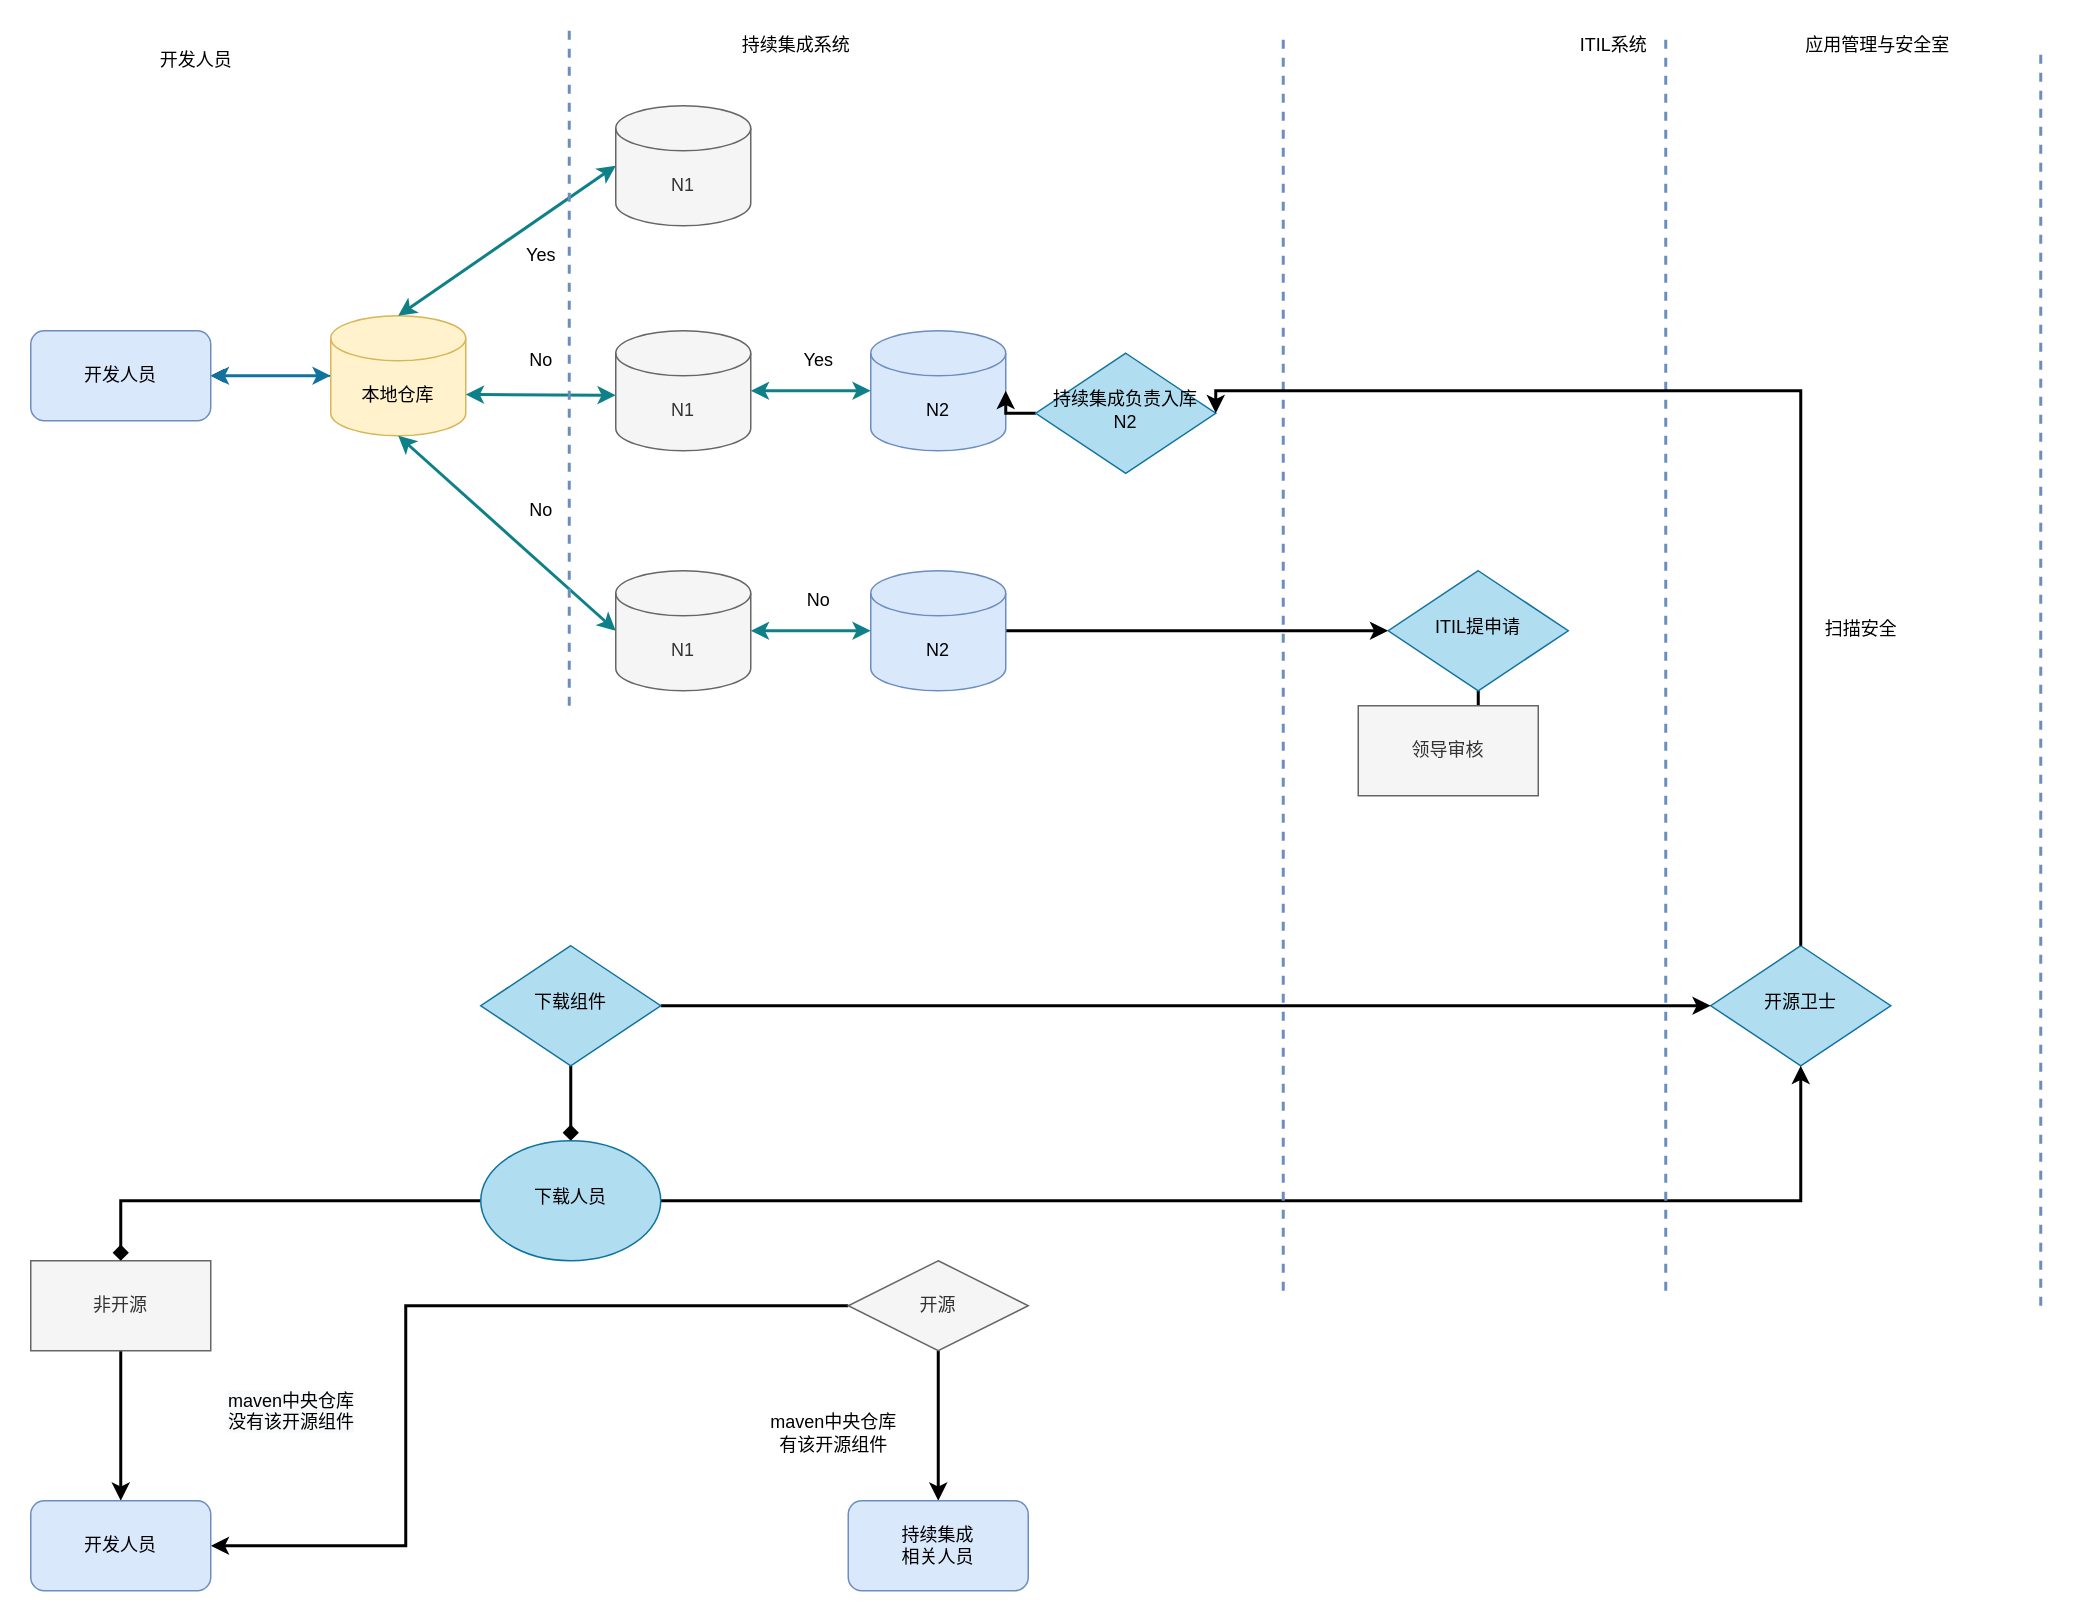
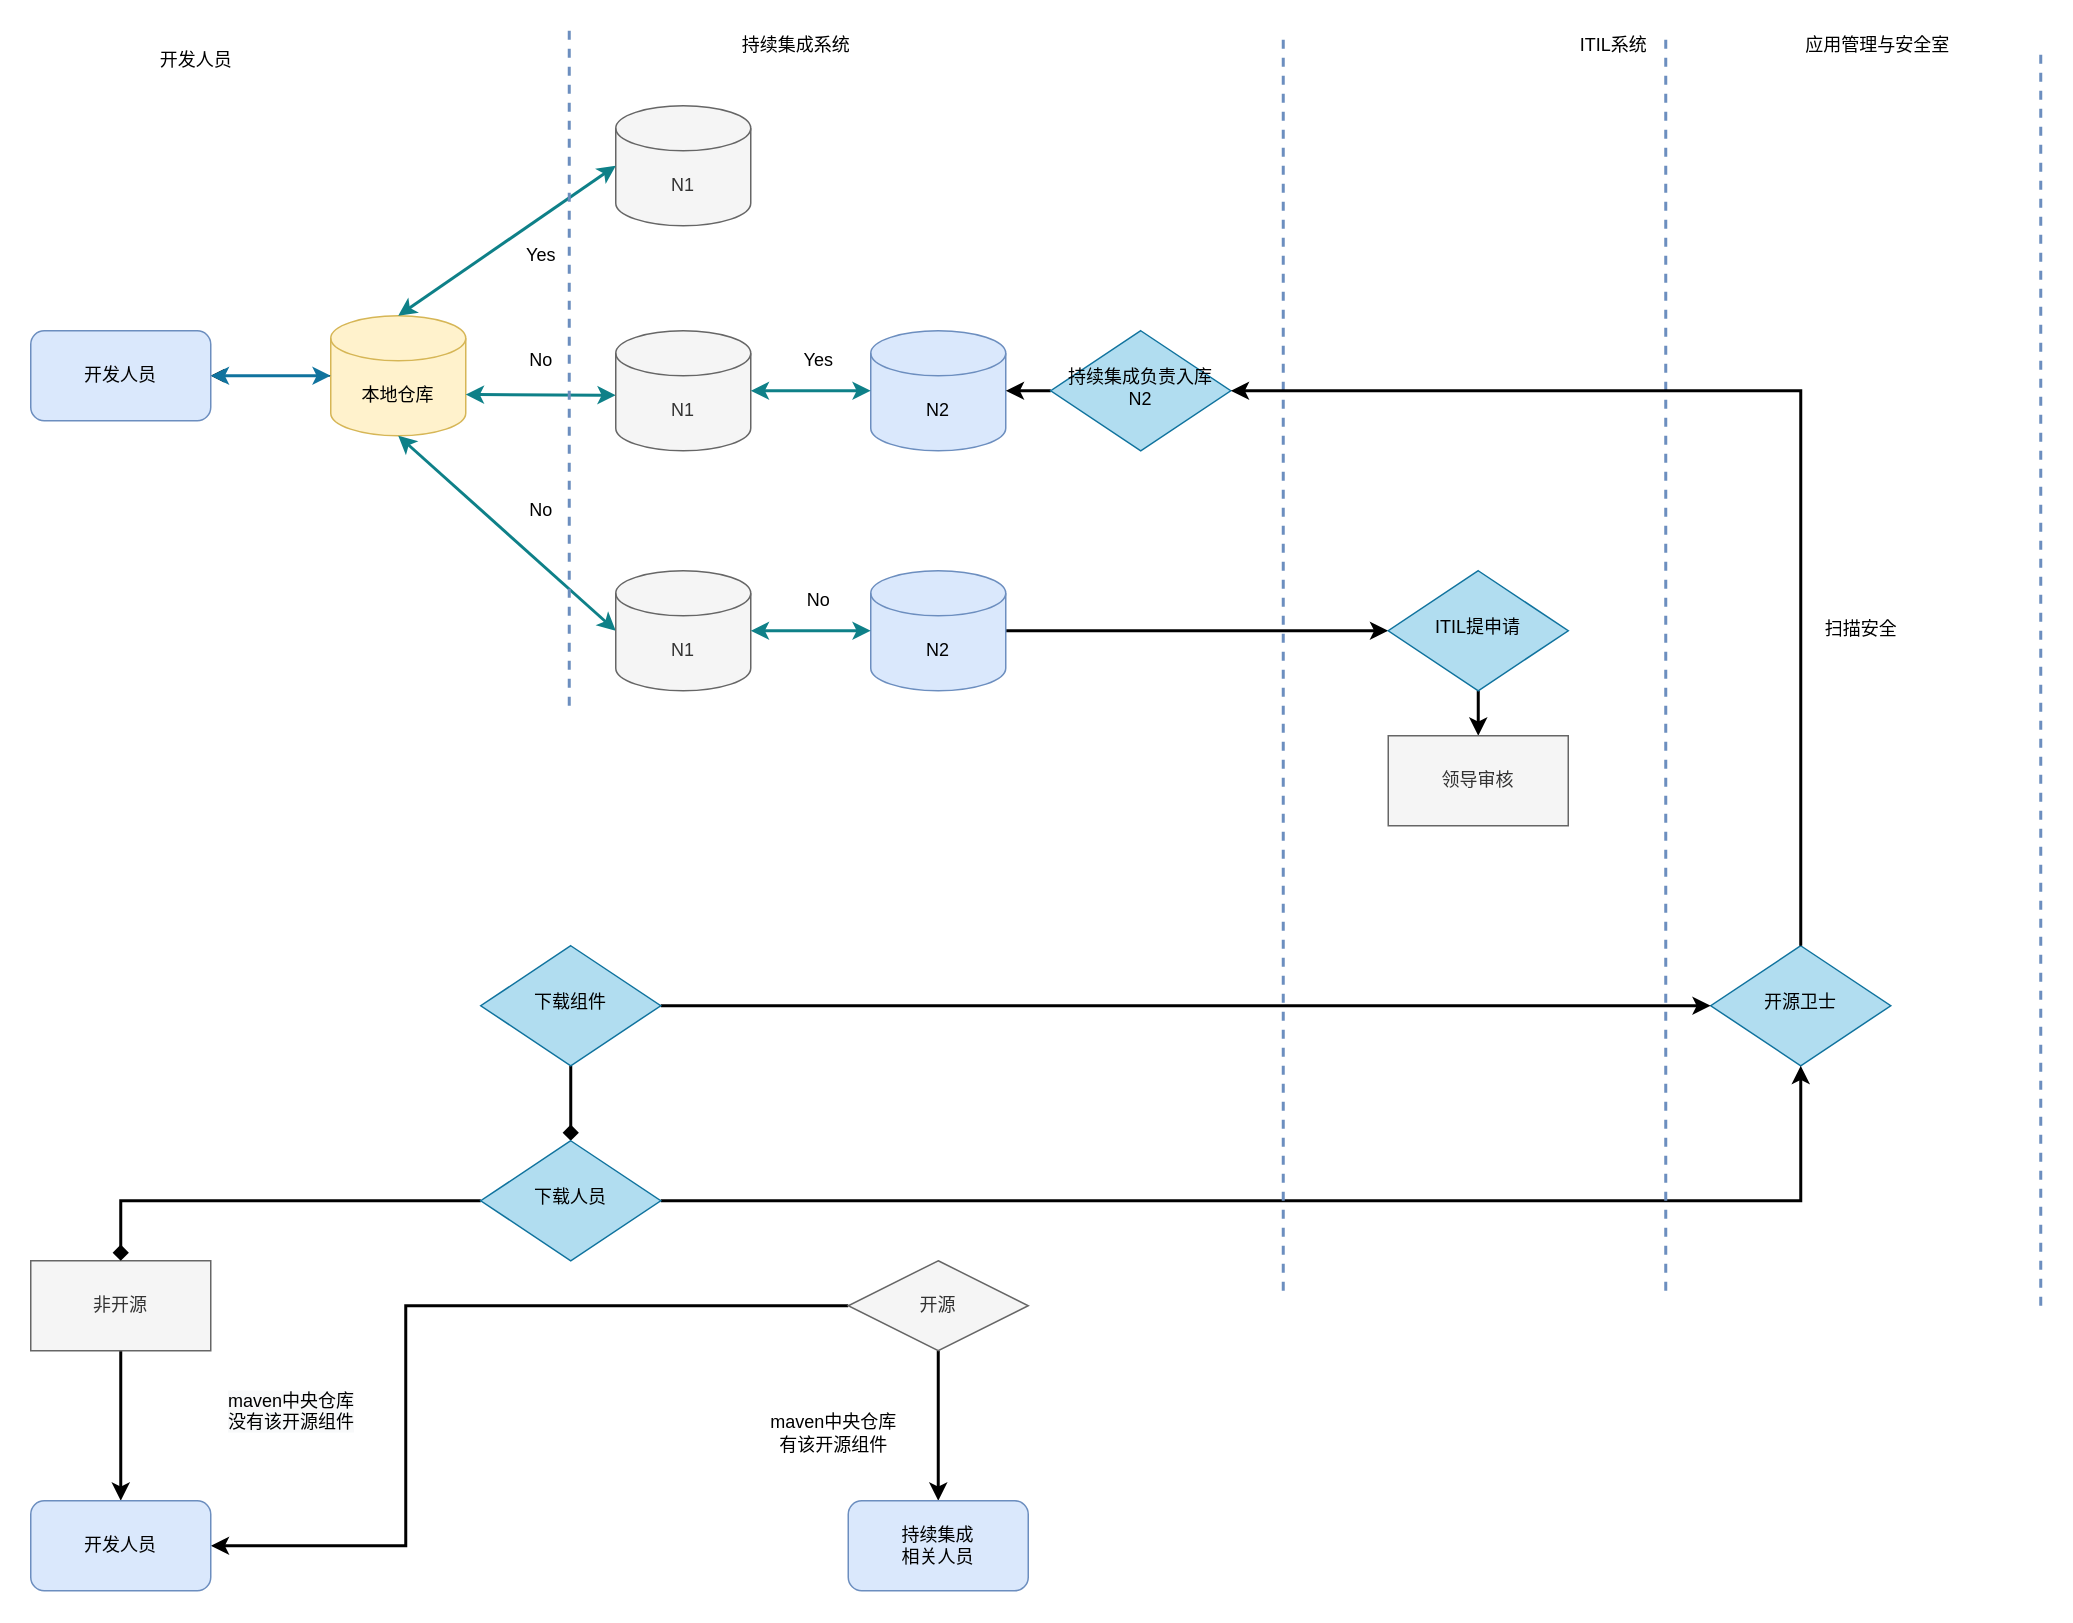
(1126, 413) -> (1141, 391)
(1448, 751) -> (1478, 781)
(571, 1201) -> (571, 1201)
